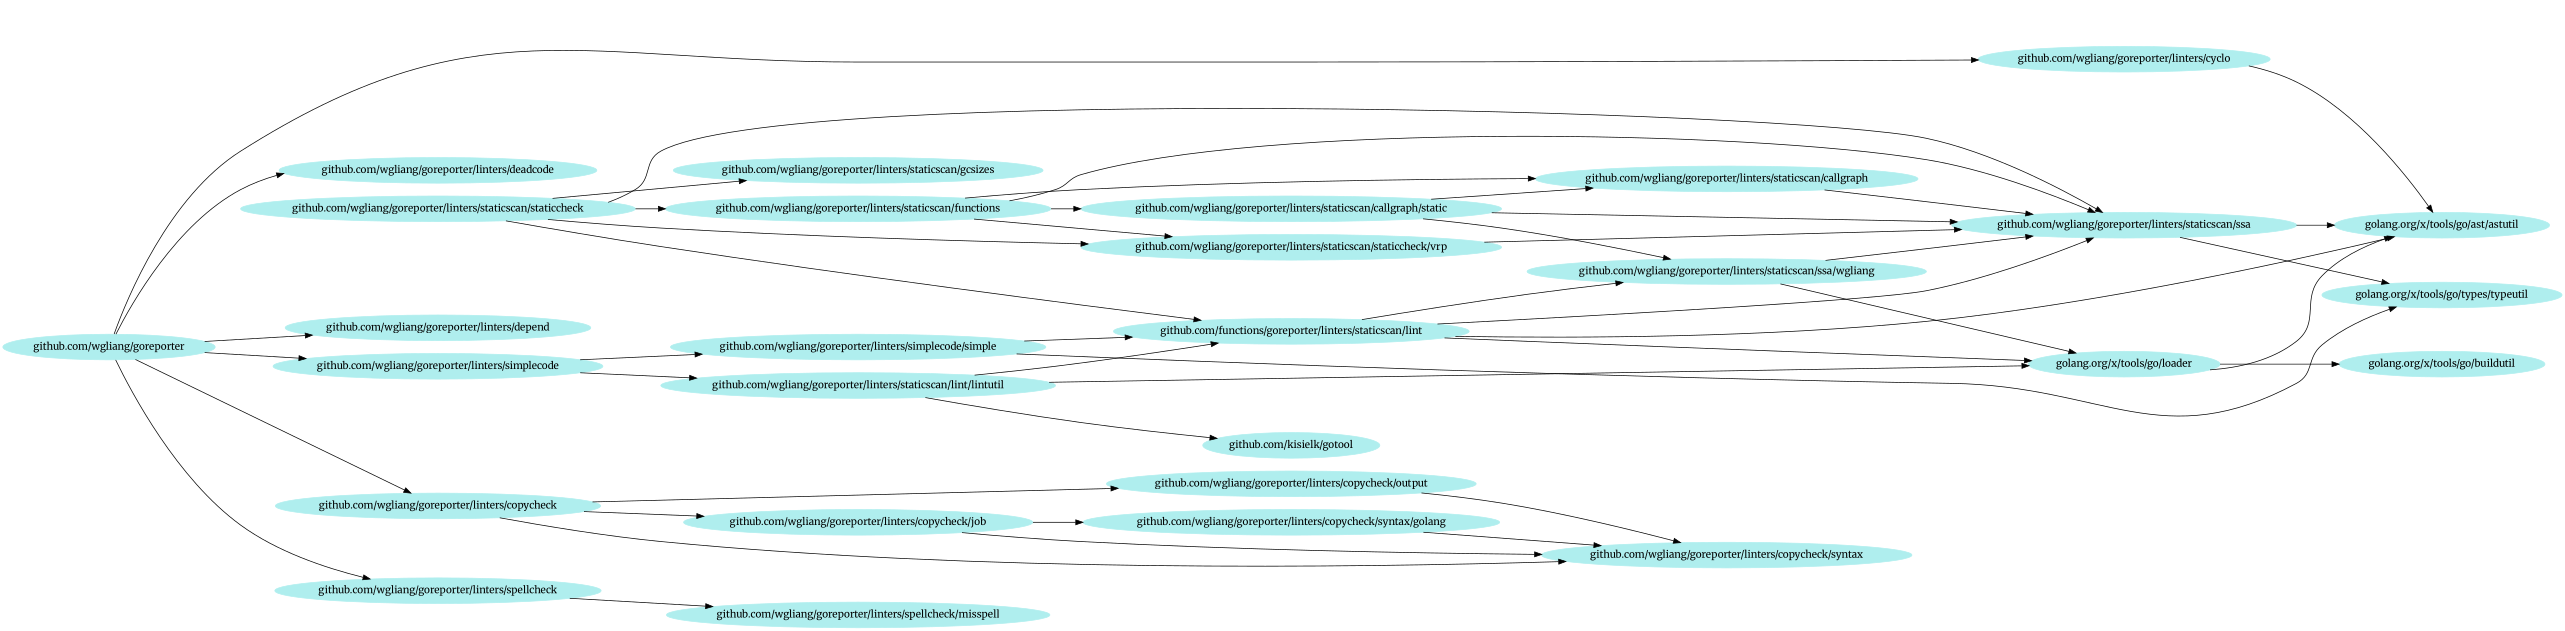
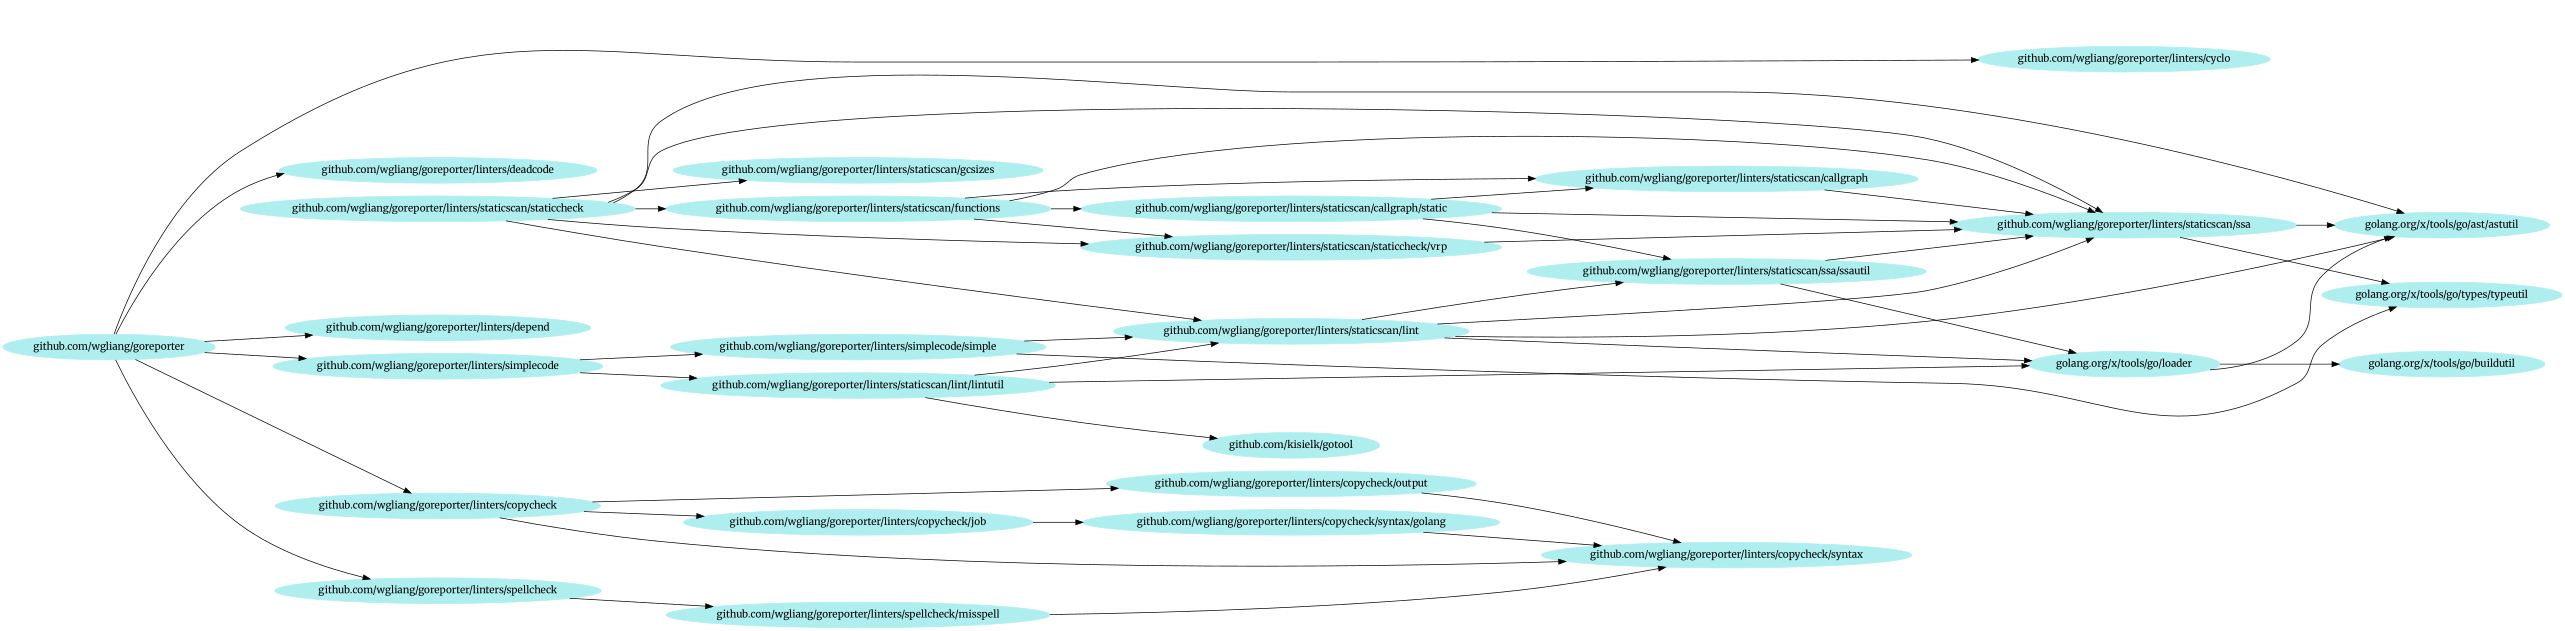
(2351, 119) -> (1481, 92)
(1727, 272) -> (1727, 272)
(1291, 331) -> (1291, 331)
(1248, 549) -> (1355, 604)
